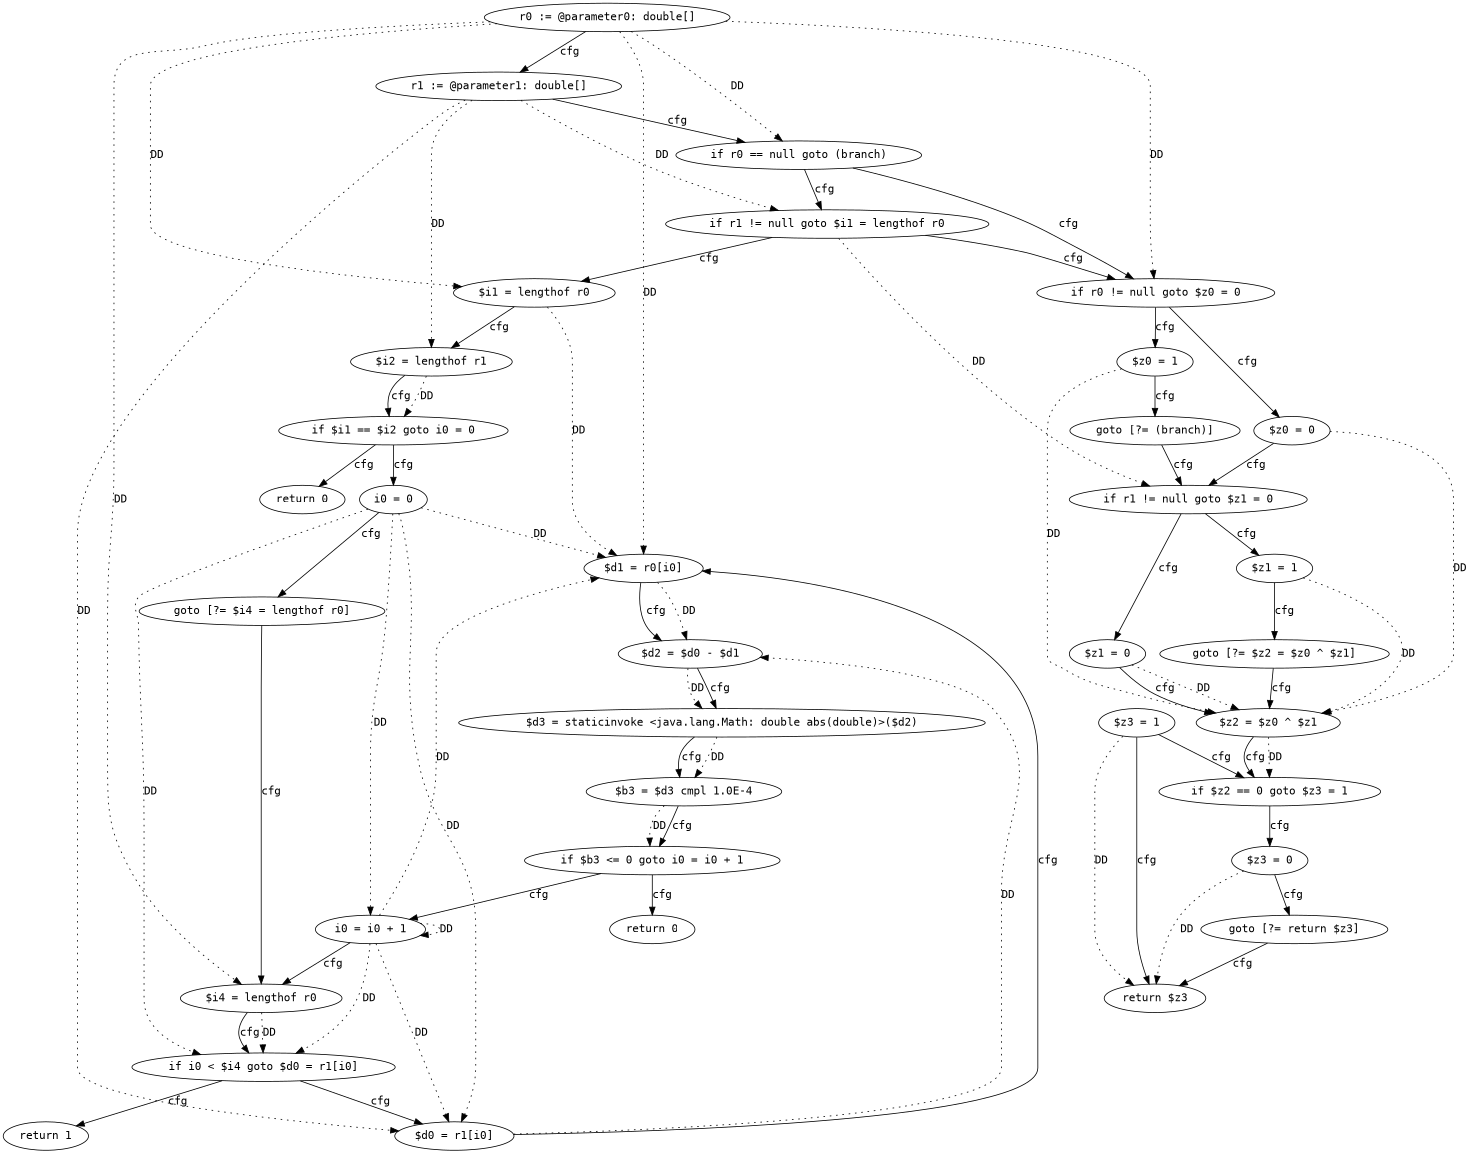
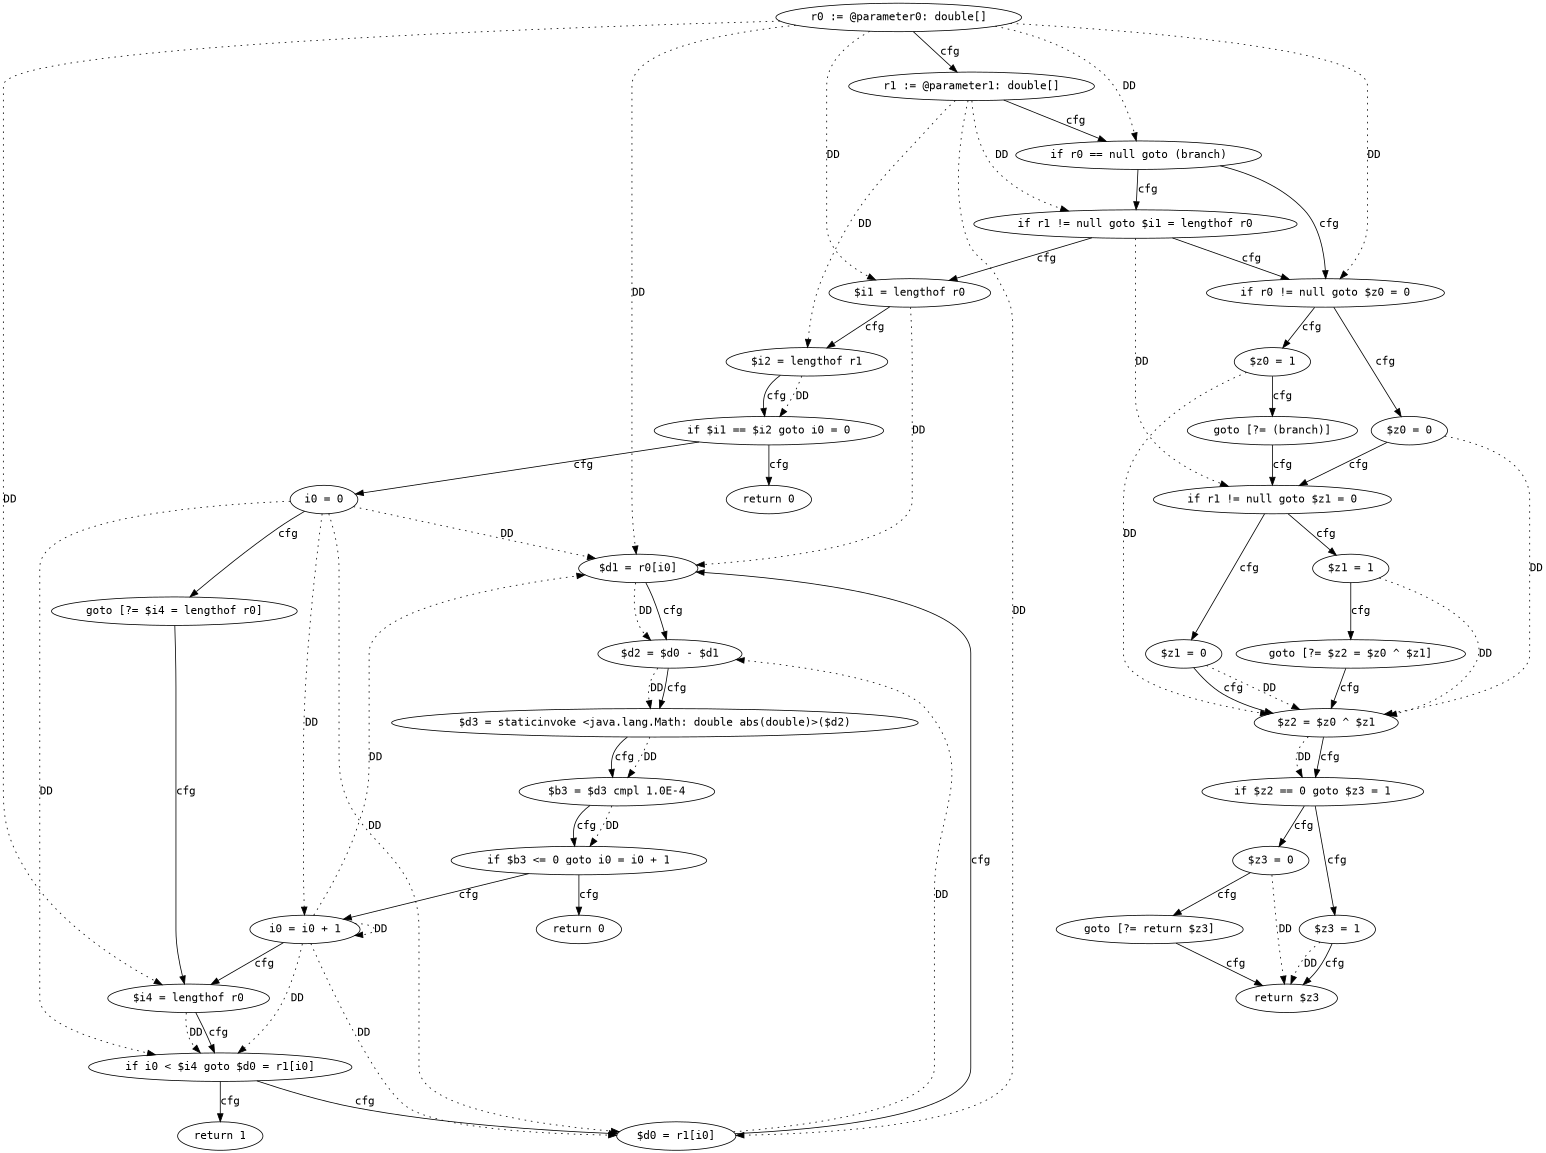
(1197, 754) -> (1324, 857)
